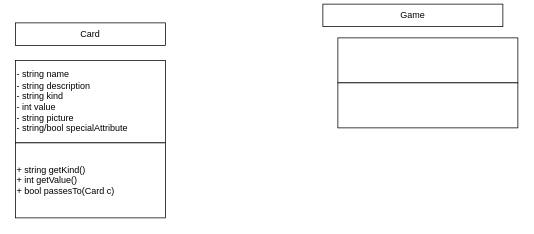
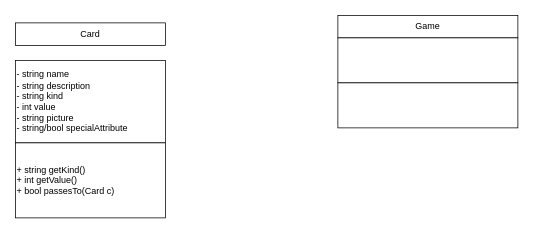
(413, 15) -> (428, 27)
